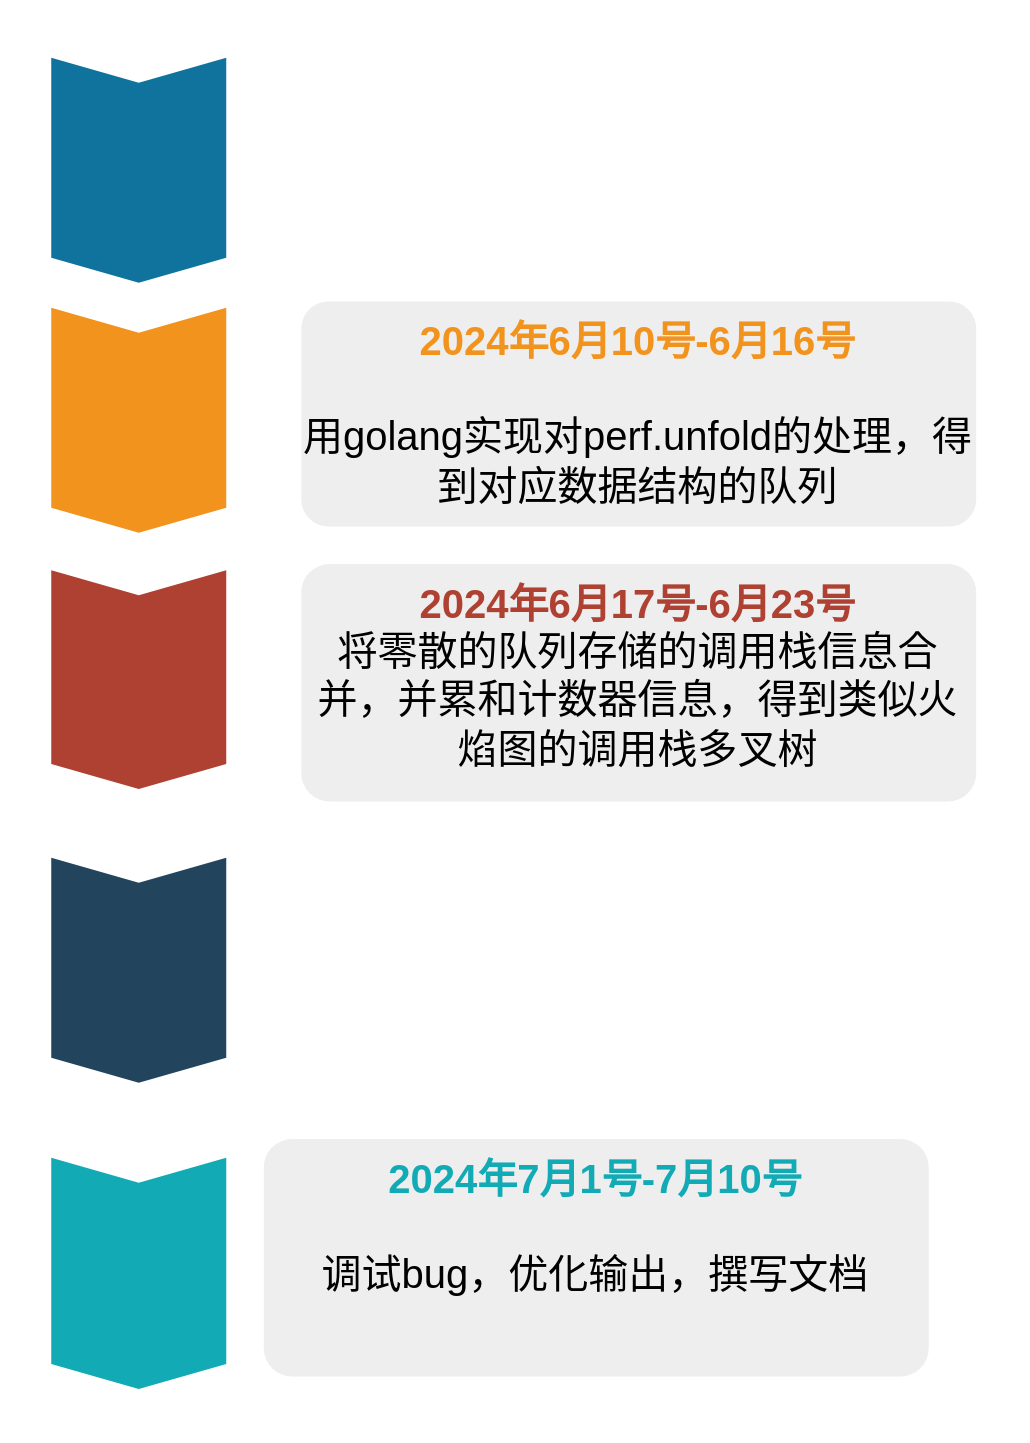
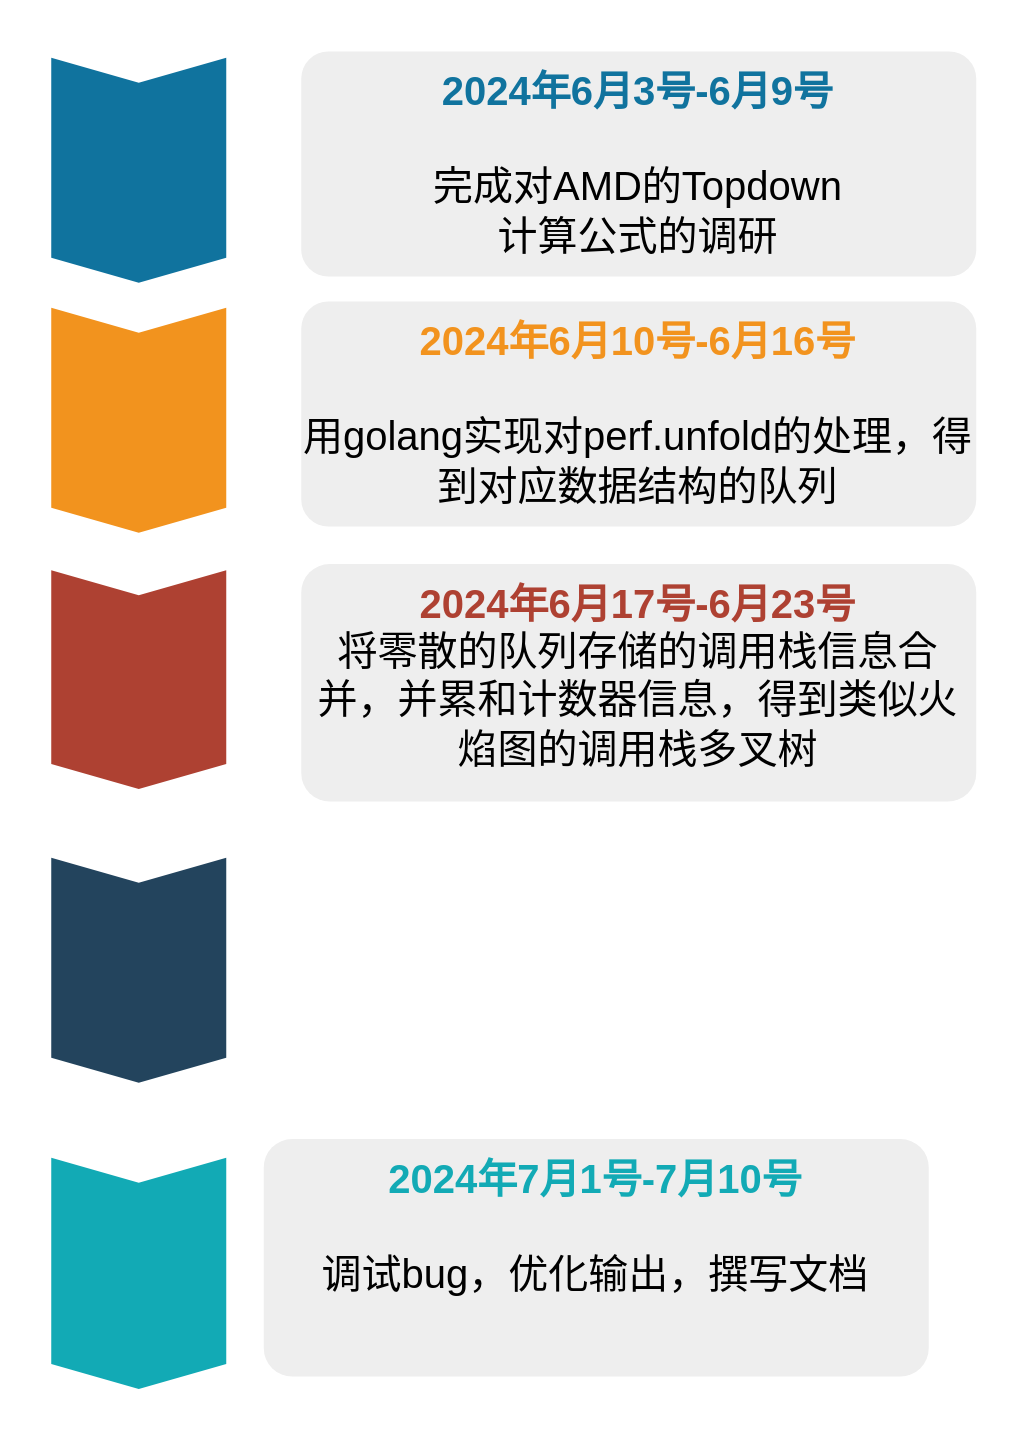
none -> (639, 164)
